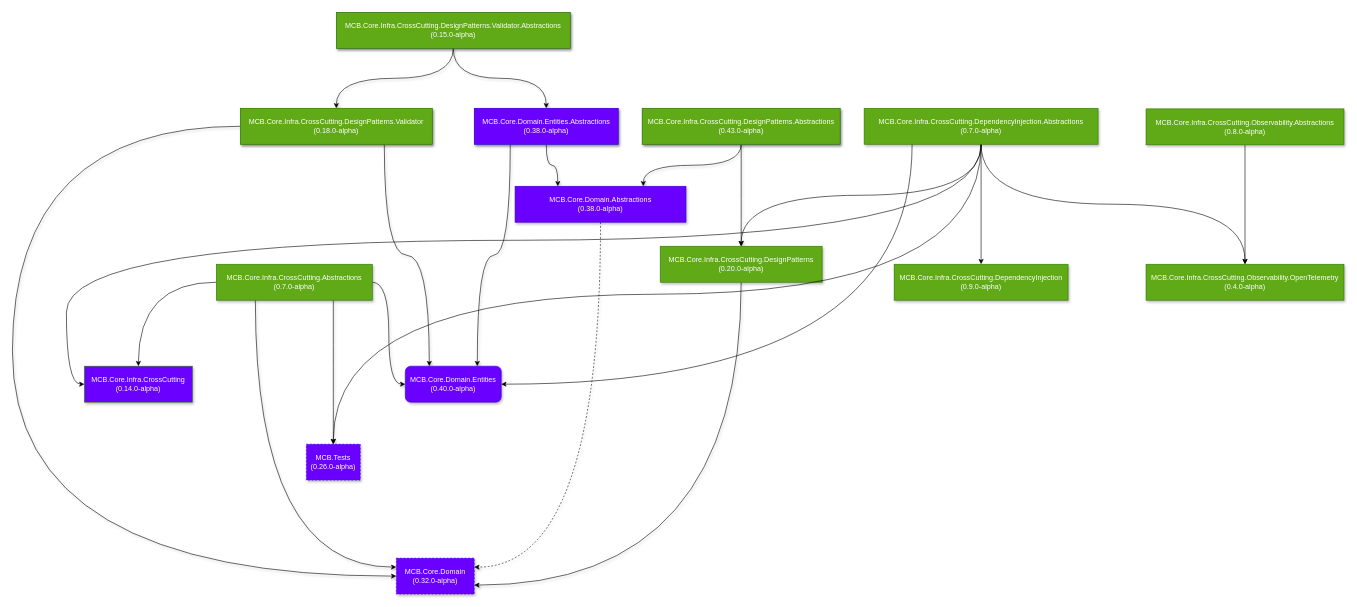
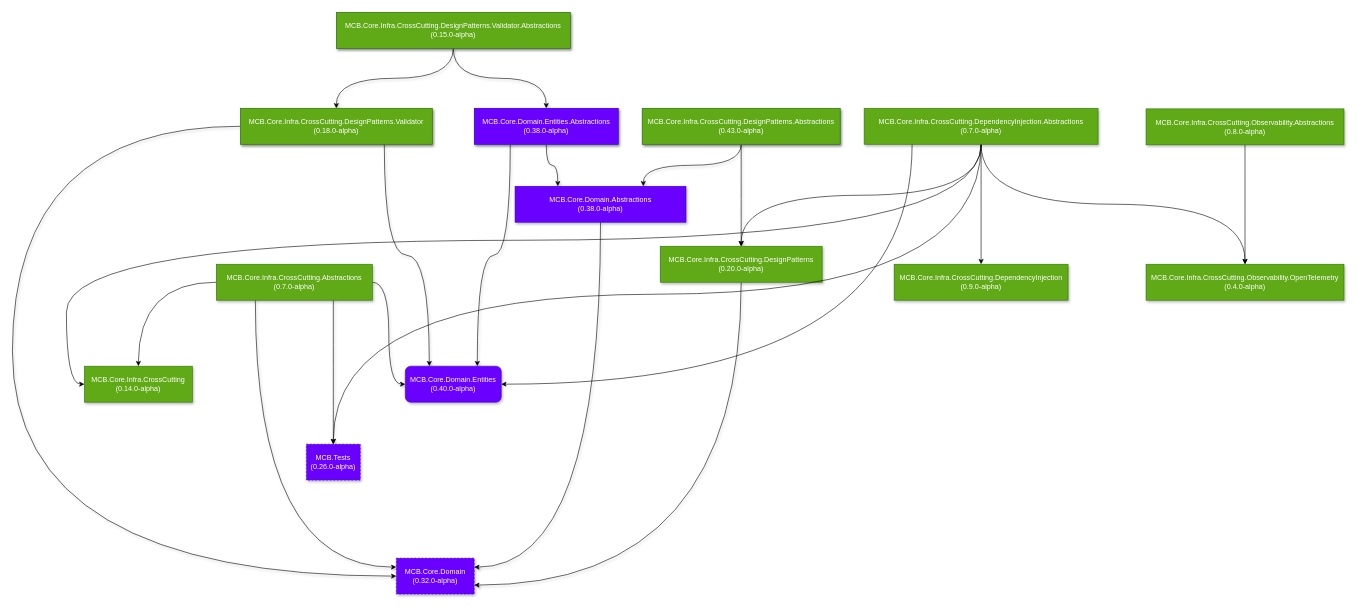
(138, 384) -> (138, 384)
(586, 417) -> (586, 417)
